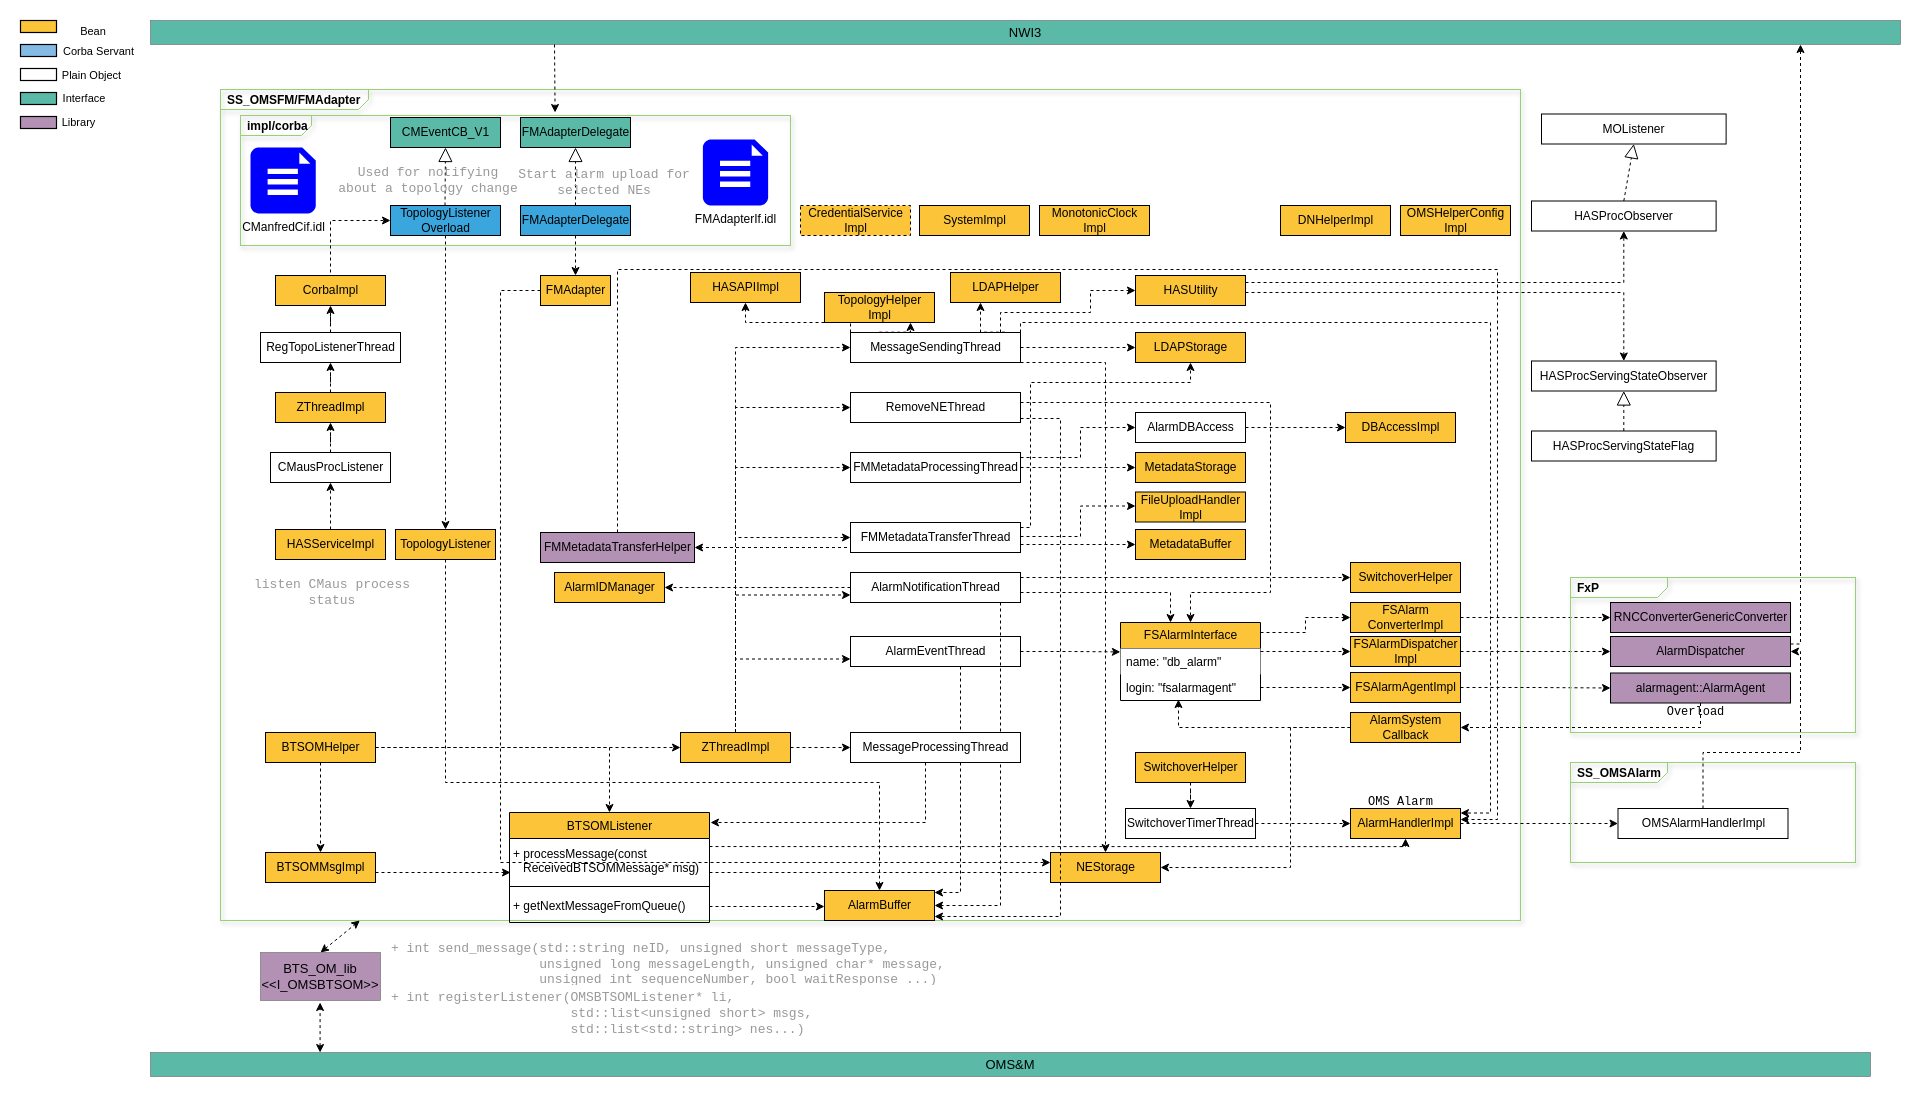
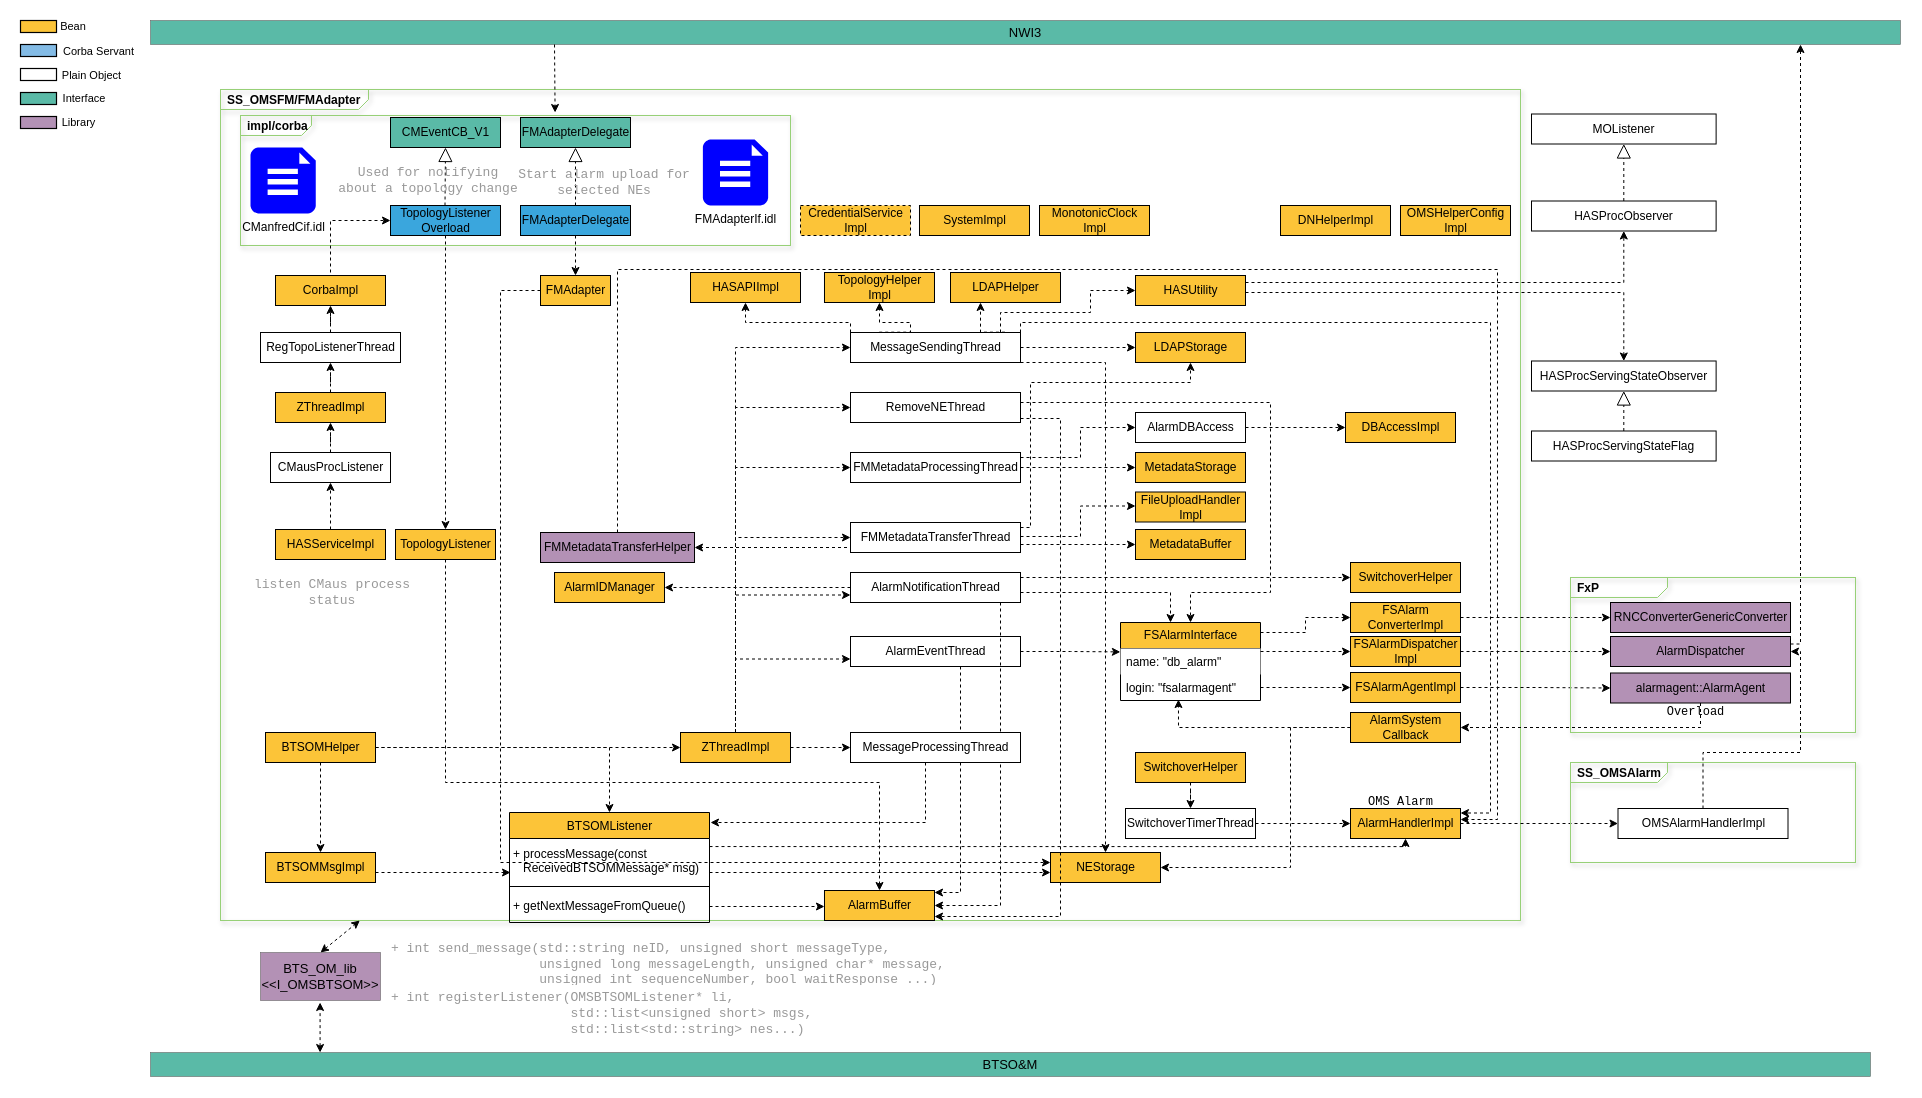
(93, 32) -> (73, 27)
(1634, 129) -> (1624, 129)
(879, 308) -> (879, 288)
(1046, 873) -> (1042, 873)
(1011, 1065) -> (1011, 1065)
